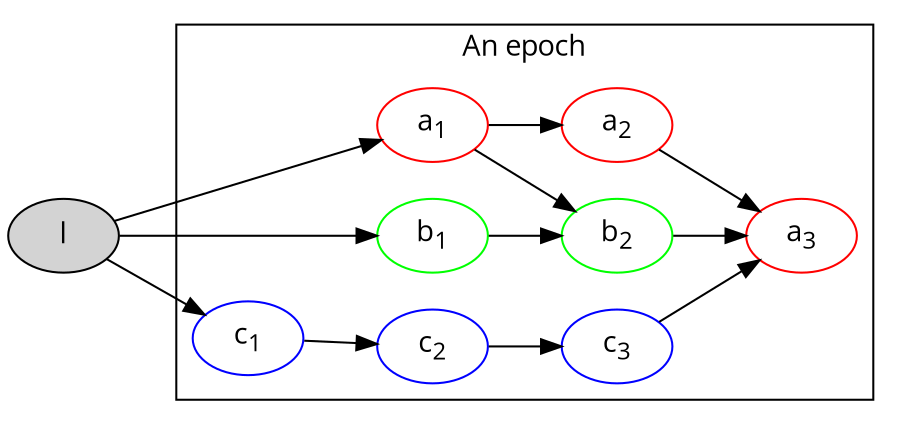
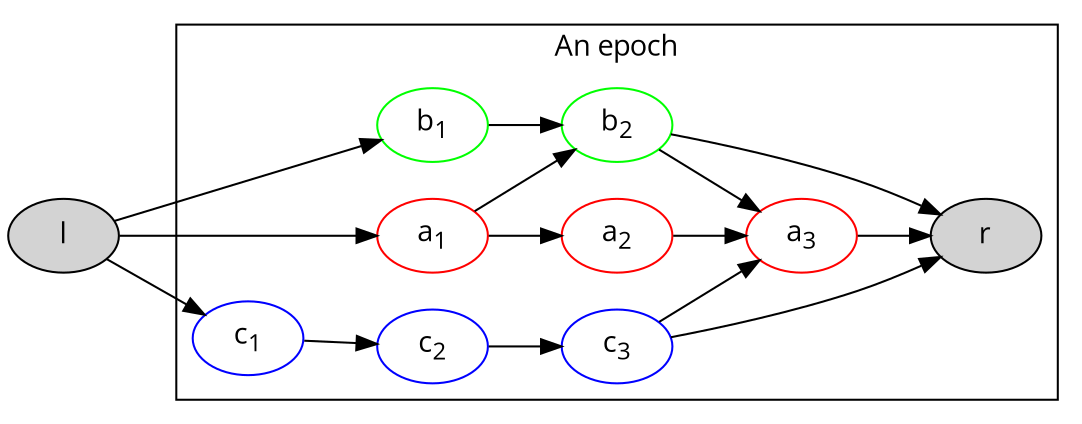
none -> (986, 236)
